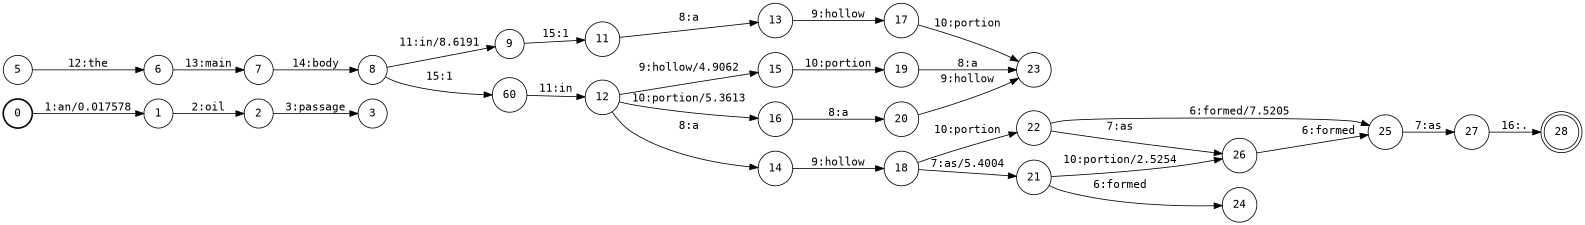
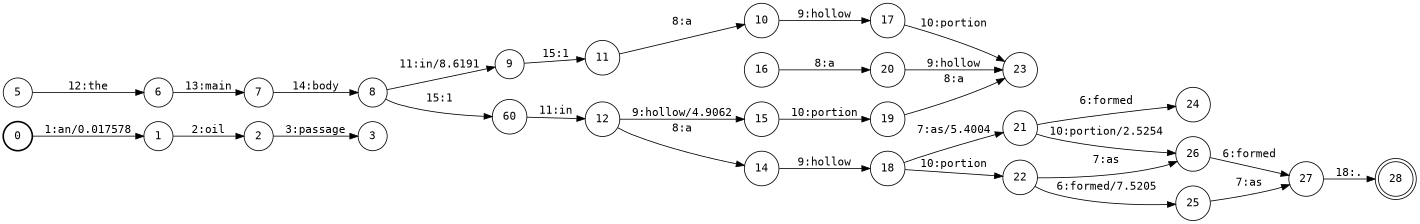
(775, 21) -> (762, 21)
(684, 112) -> none
(1515, 126) -> (1349, 173)
(1309, 144) -> (1246, 166)
